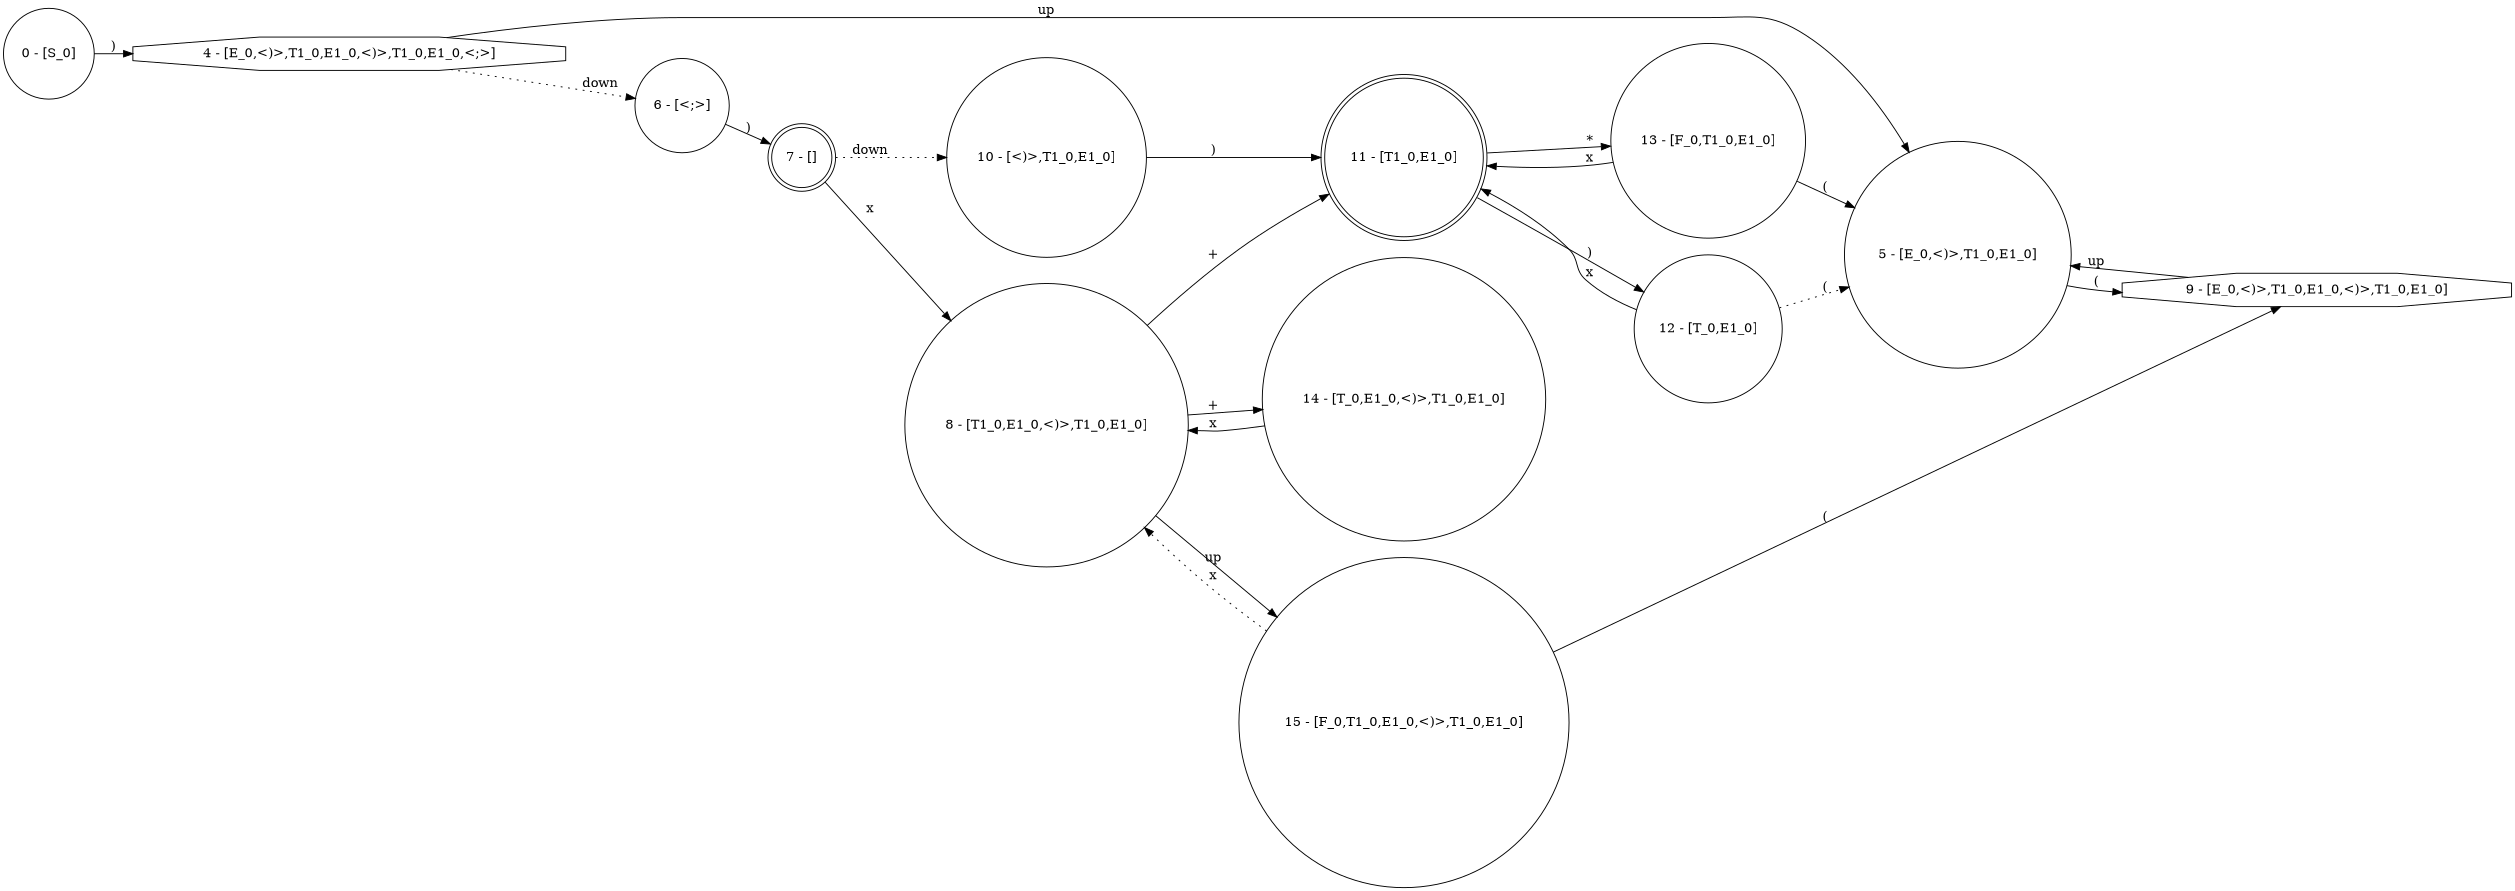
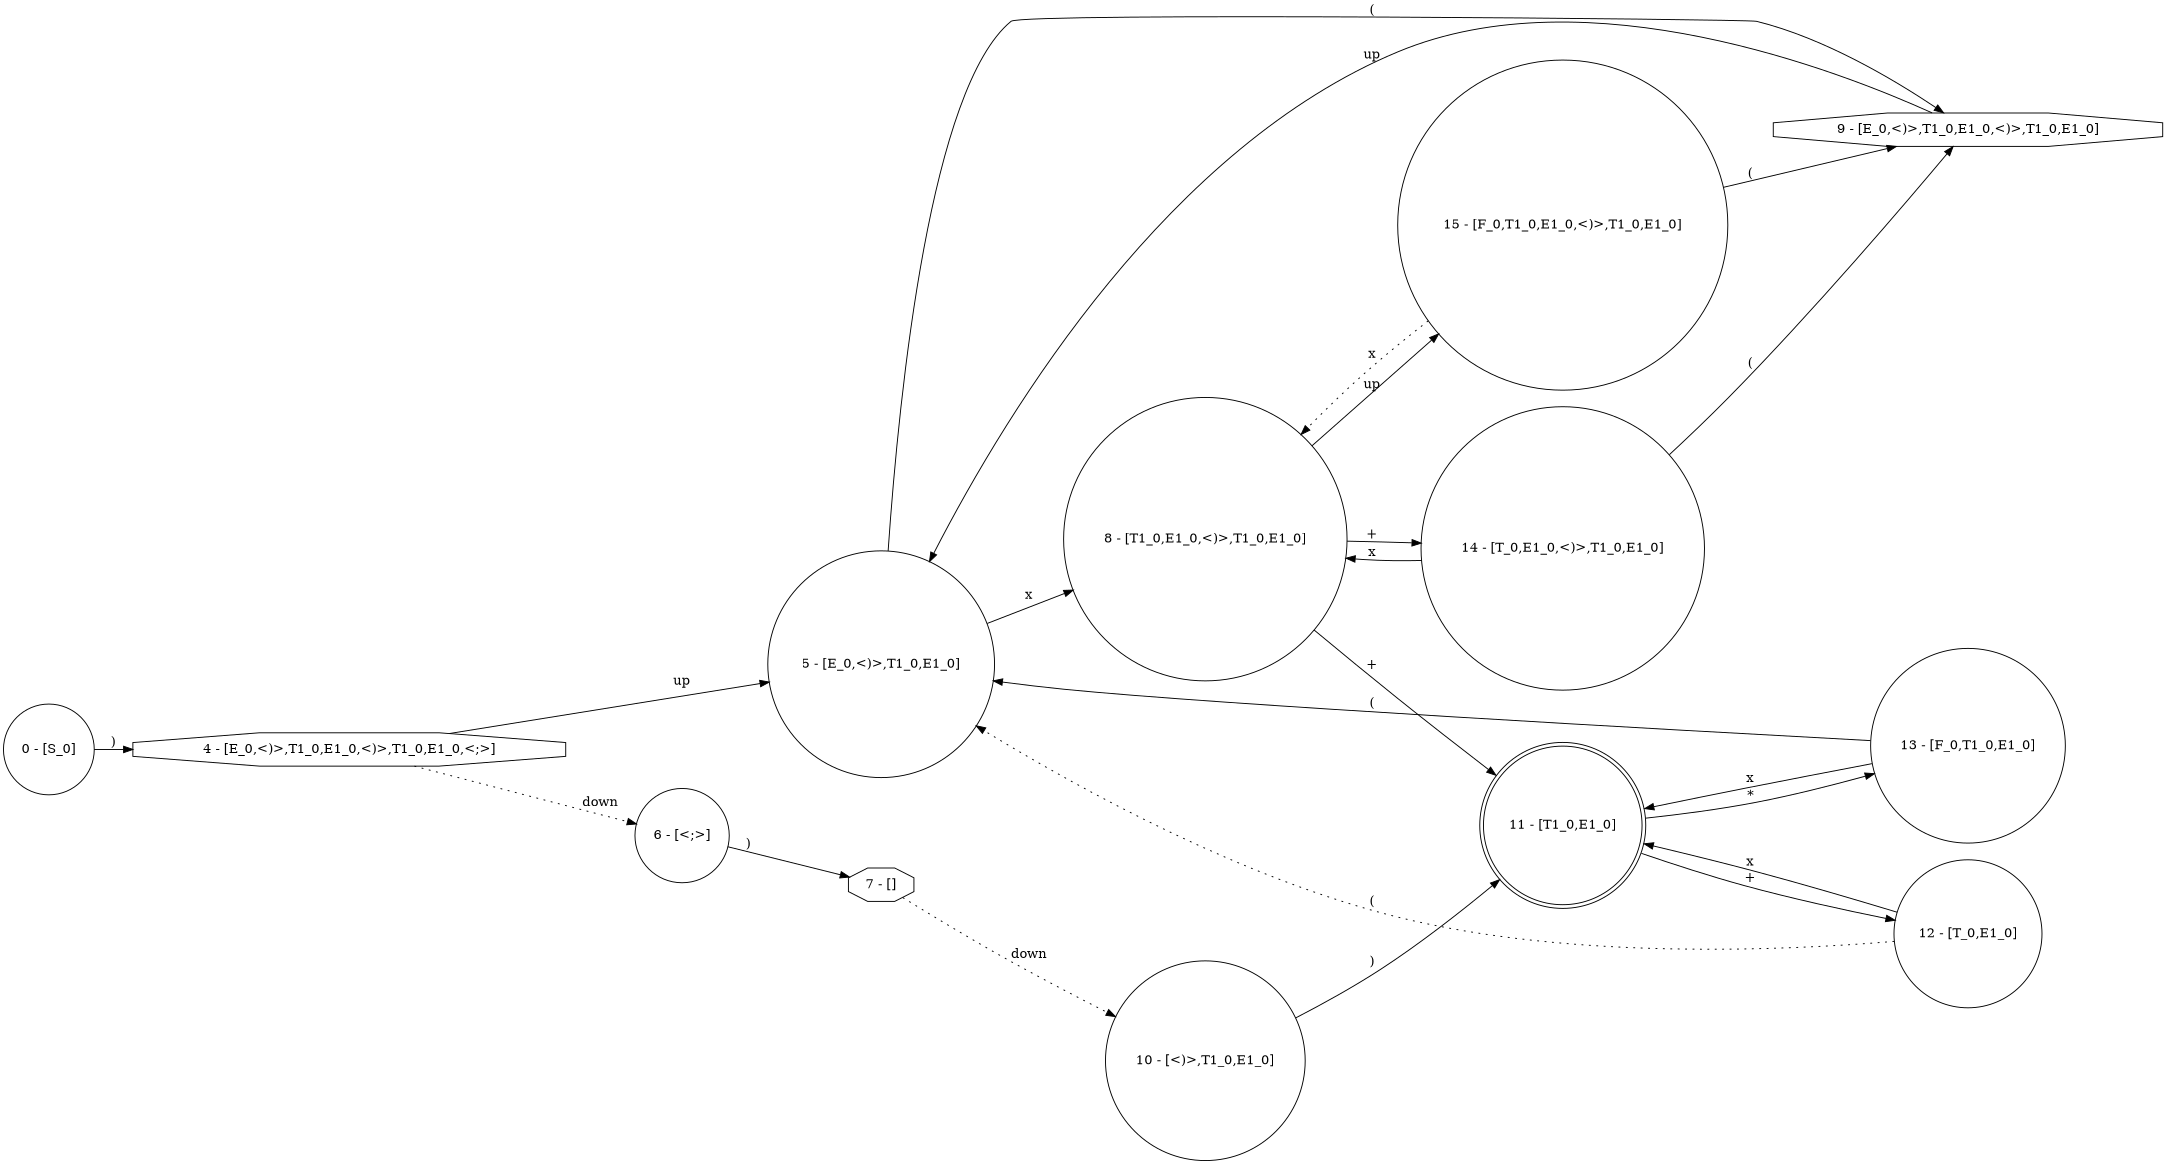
(802, 157) -> (881, 885)
(885, 248) -> (1026, 608)
(1590, 253) -> (1750, 879)
none -> (1813, 308)
